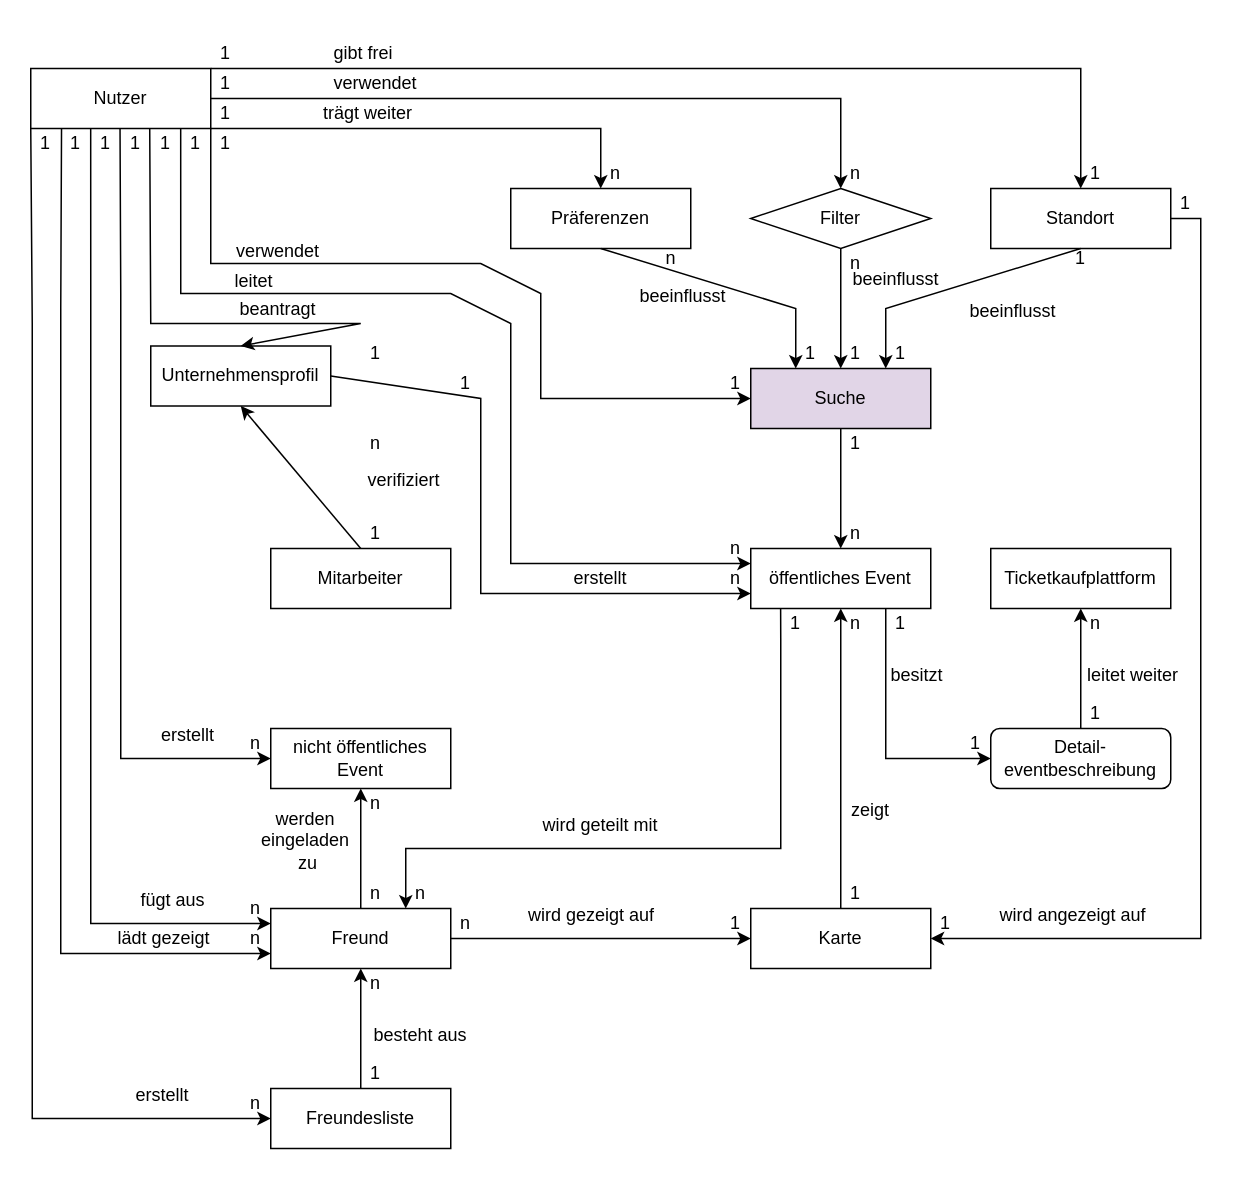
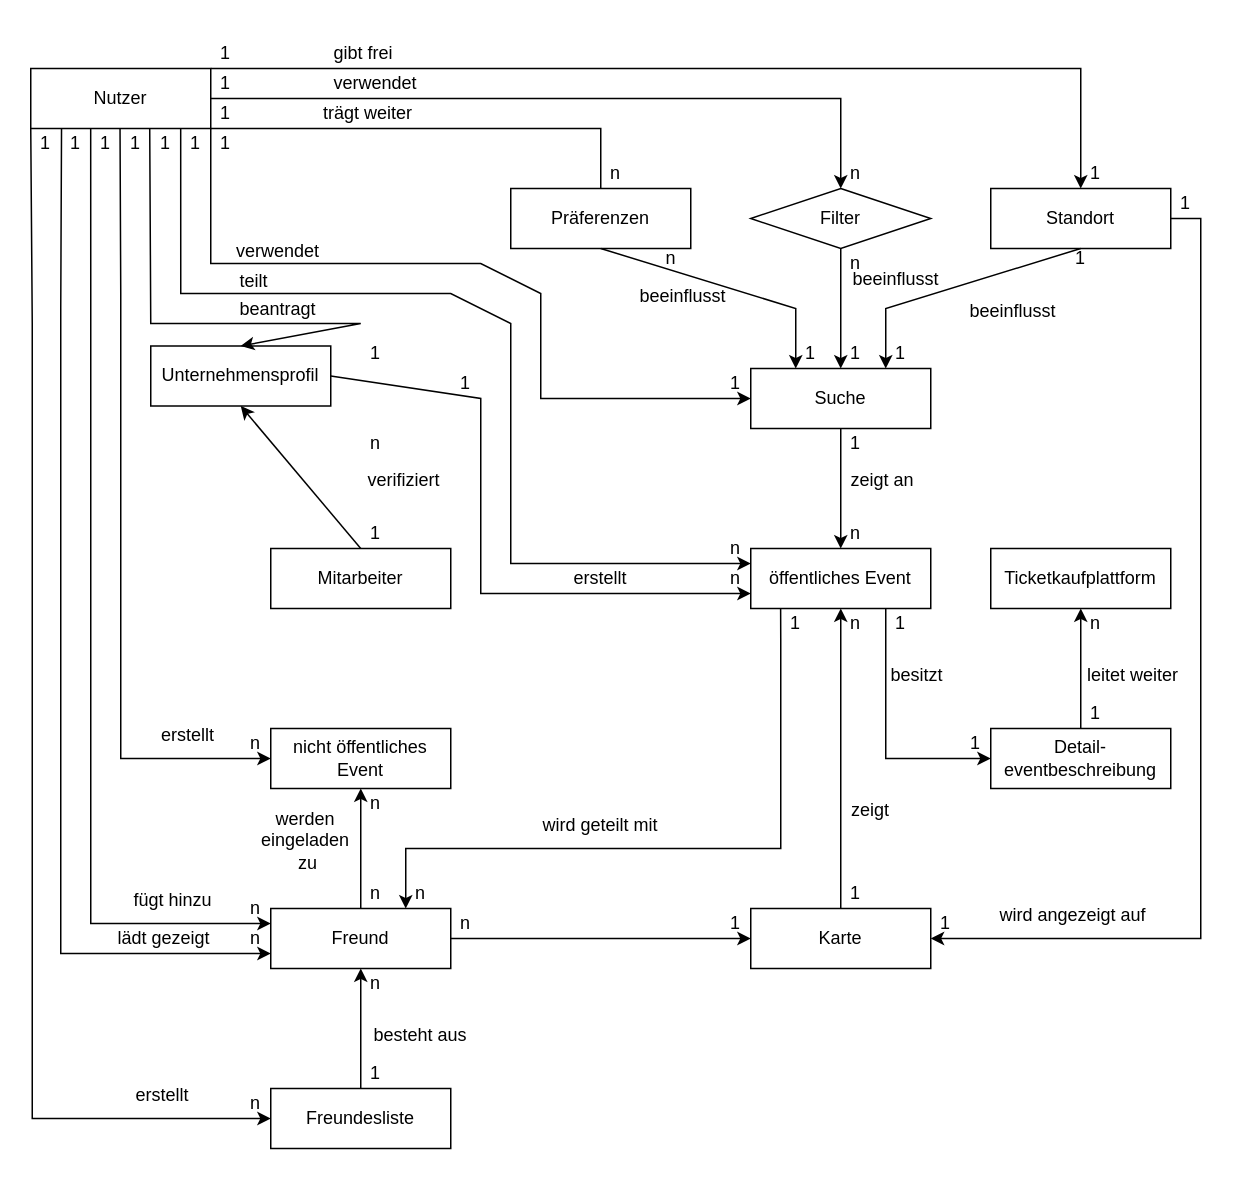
(601, 177) -> (601, 181)
(254, 281) -> (254, 281)
(841, 398) -> (841, 398)
none -> (883, 481)
(1081, 758) -> (1081, 758)
(173, 901) -> (173, 901)
(592, 916) -> none
